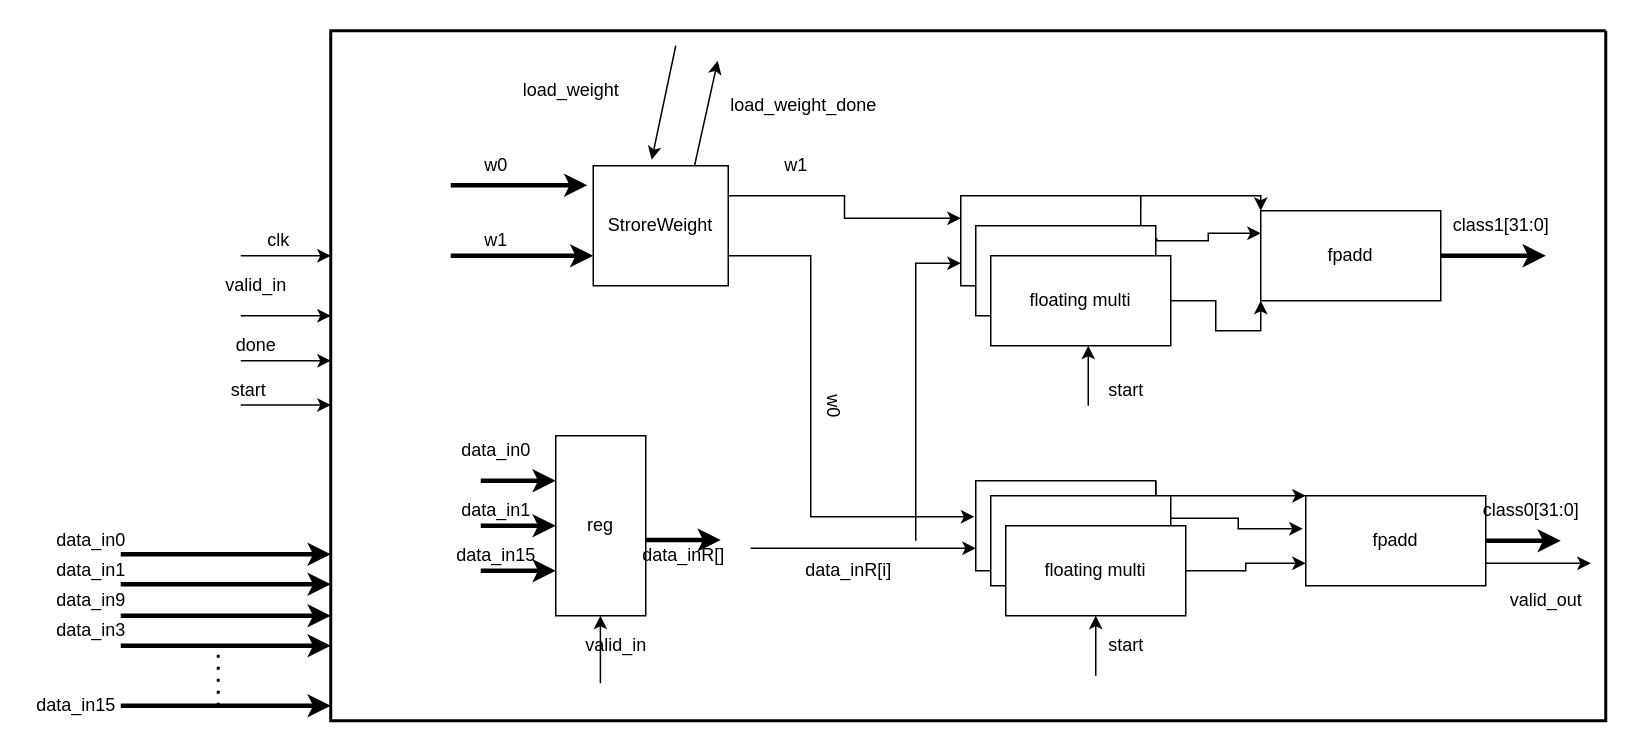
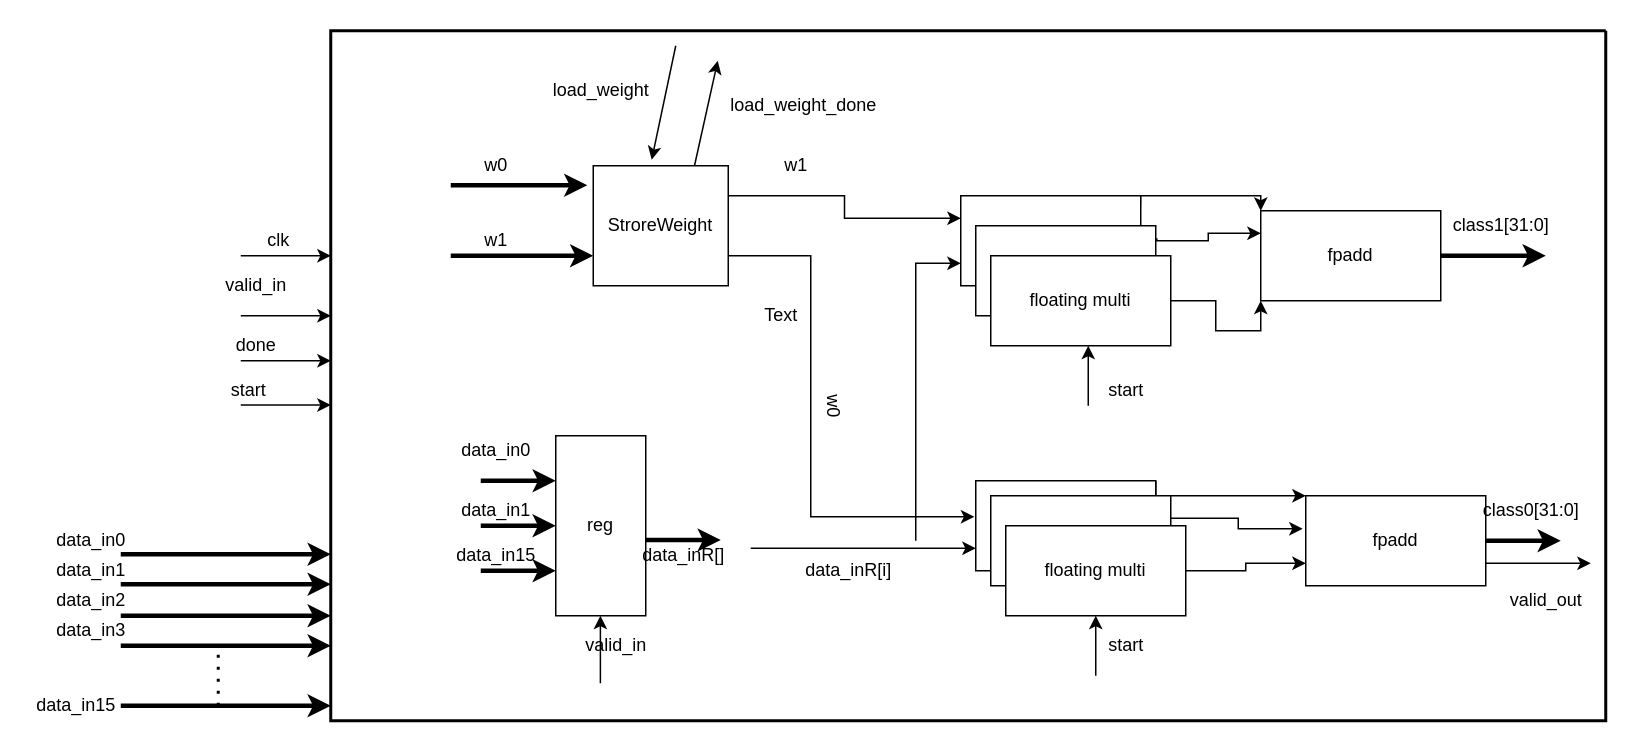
(571, 91) -> (601, 91)
none -> (781, 316)
(92, 601) -> (92, 601)
